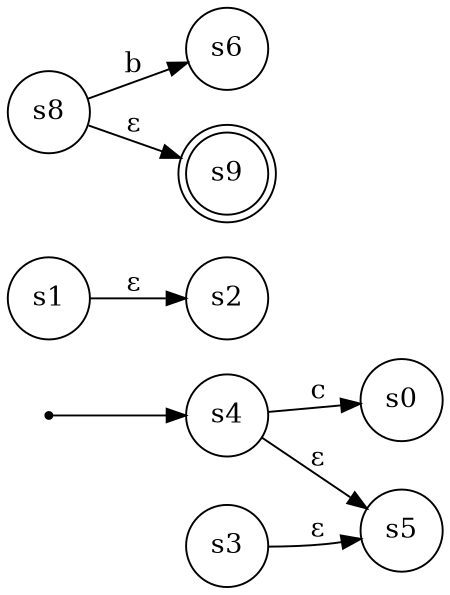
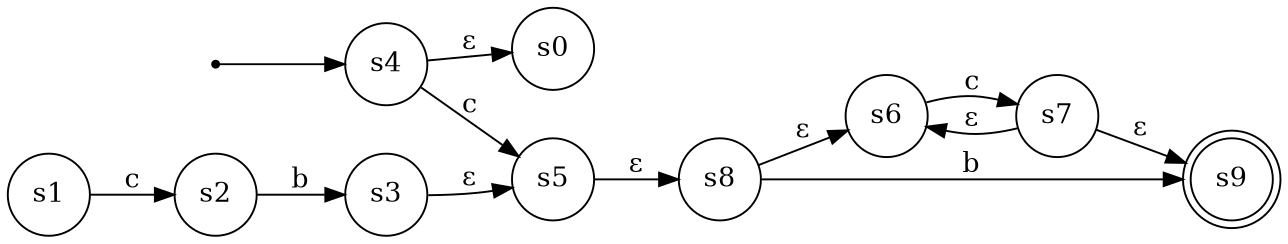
(134, 65) -> (803, 130)
none -> (1057, 116)
(134, 125) -> (972, 165)
none -> (627, 179)
none -> (291, 195)
(134, 284) -> (132, 180)
(318, 391) -> (470, 42)
(318, 459) -> (470, 105)
